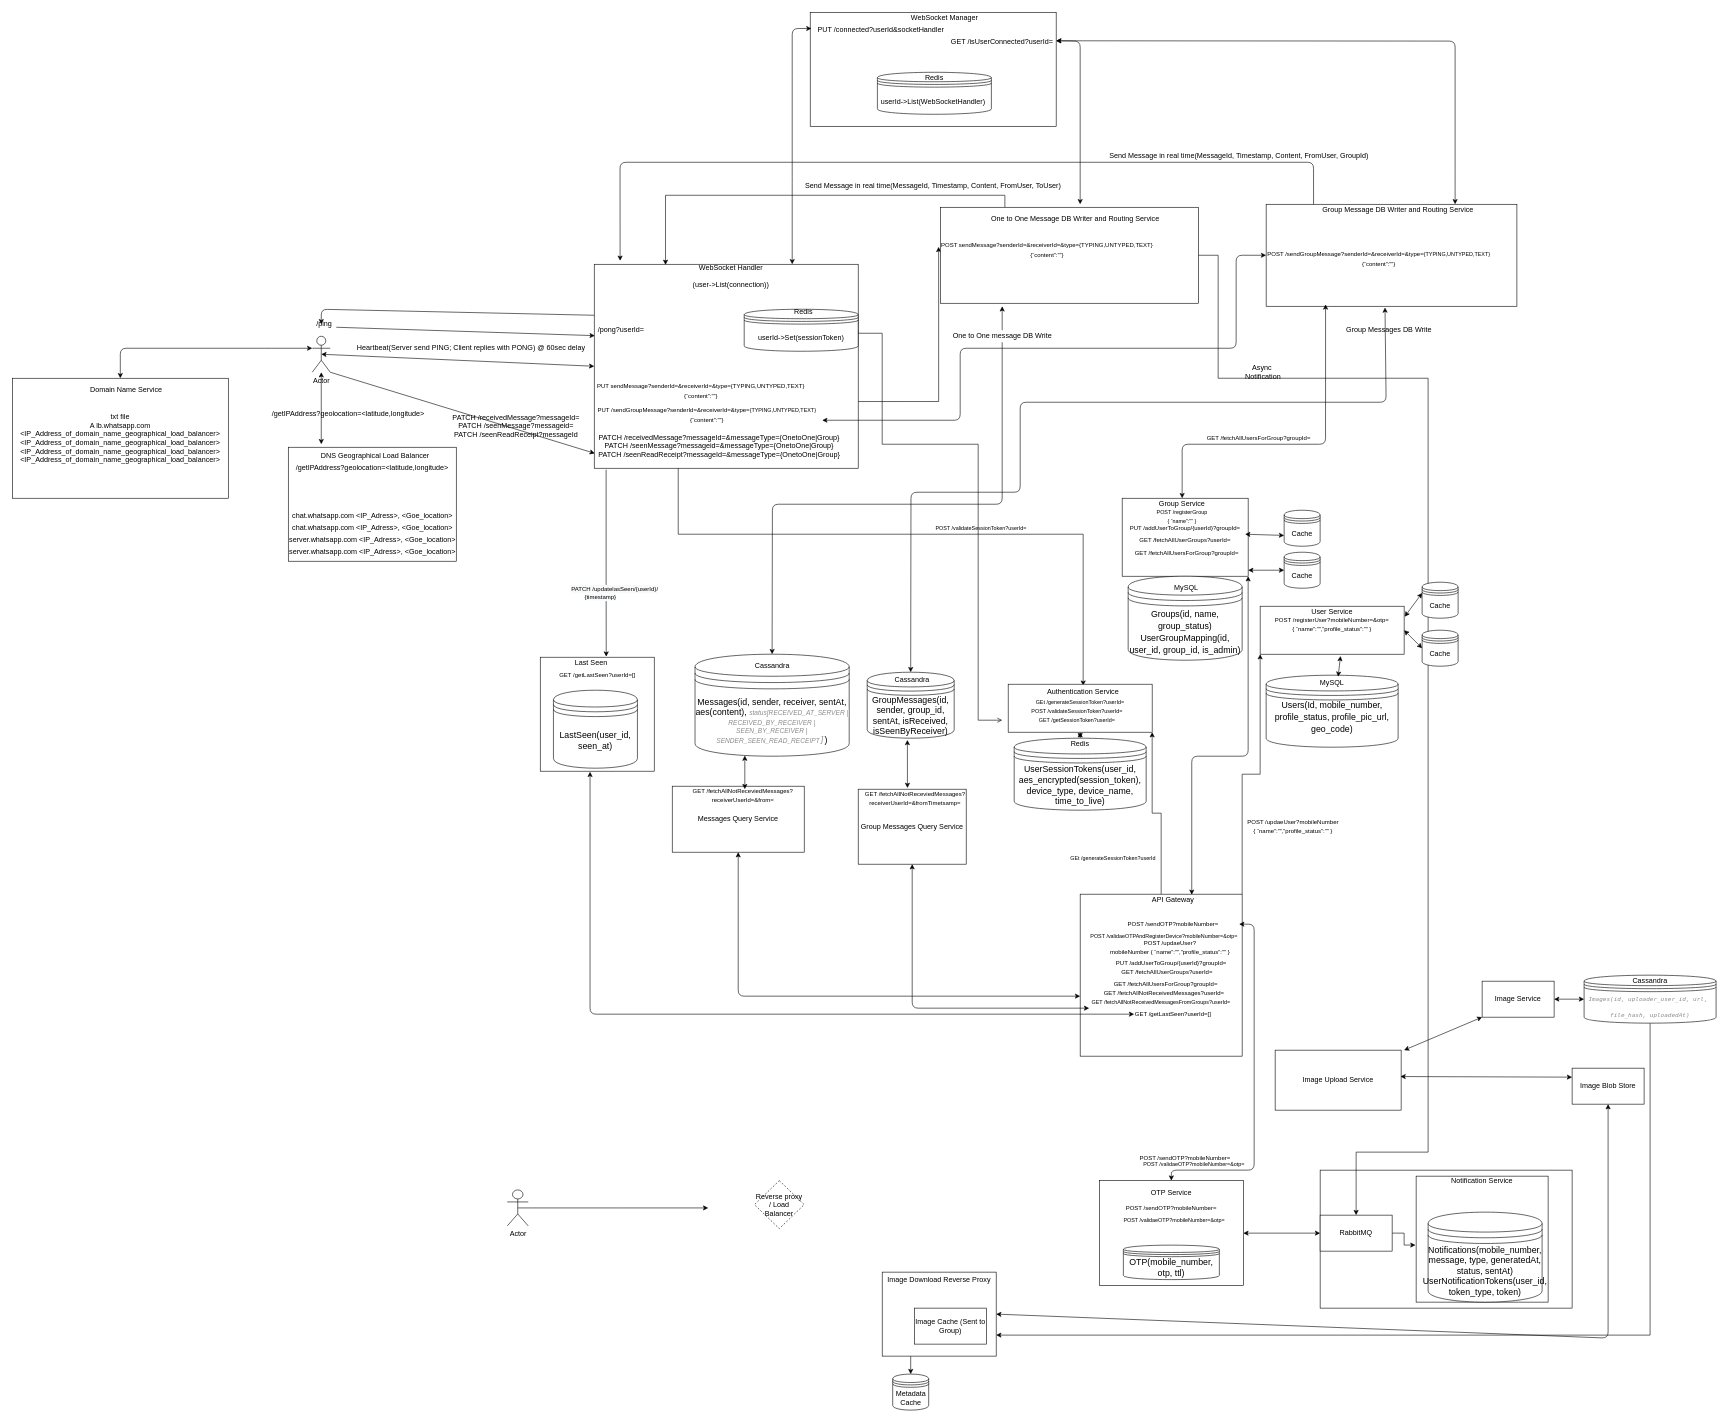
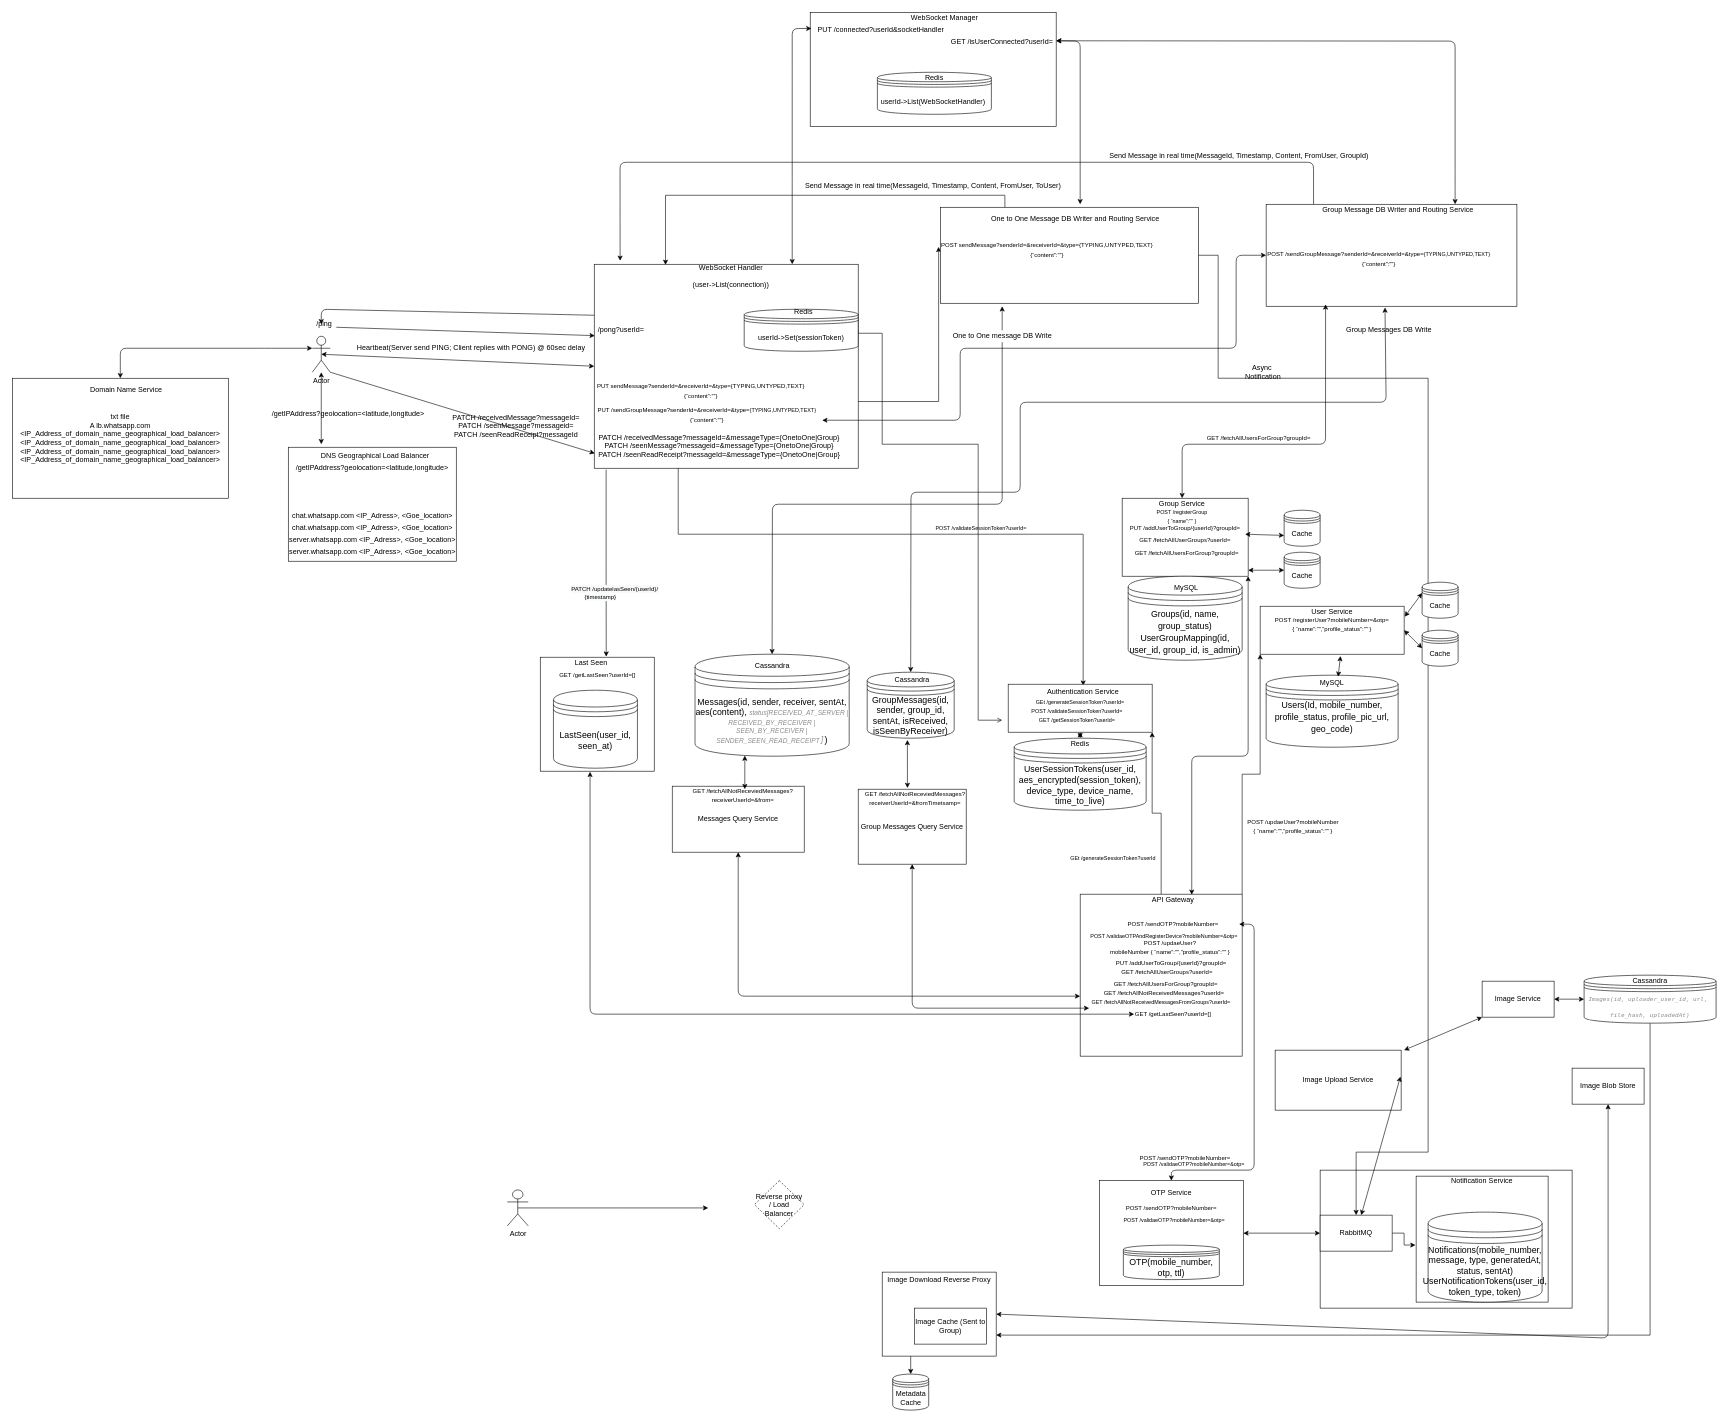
(1421, 1077) -> (1381, 1146)
